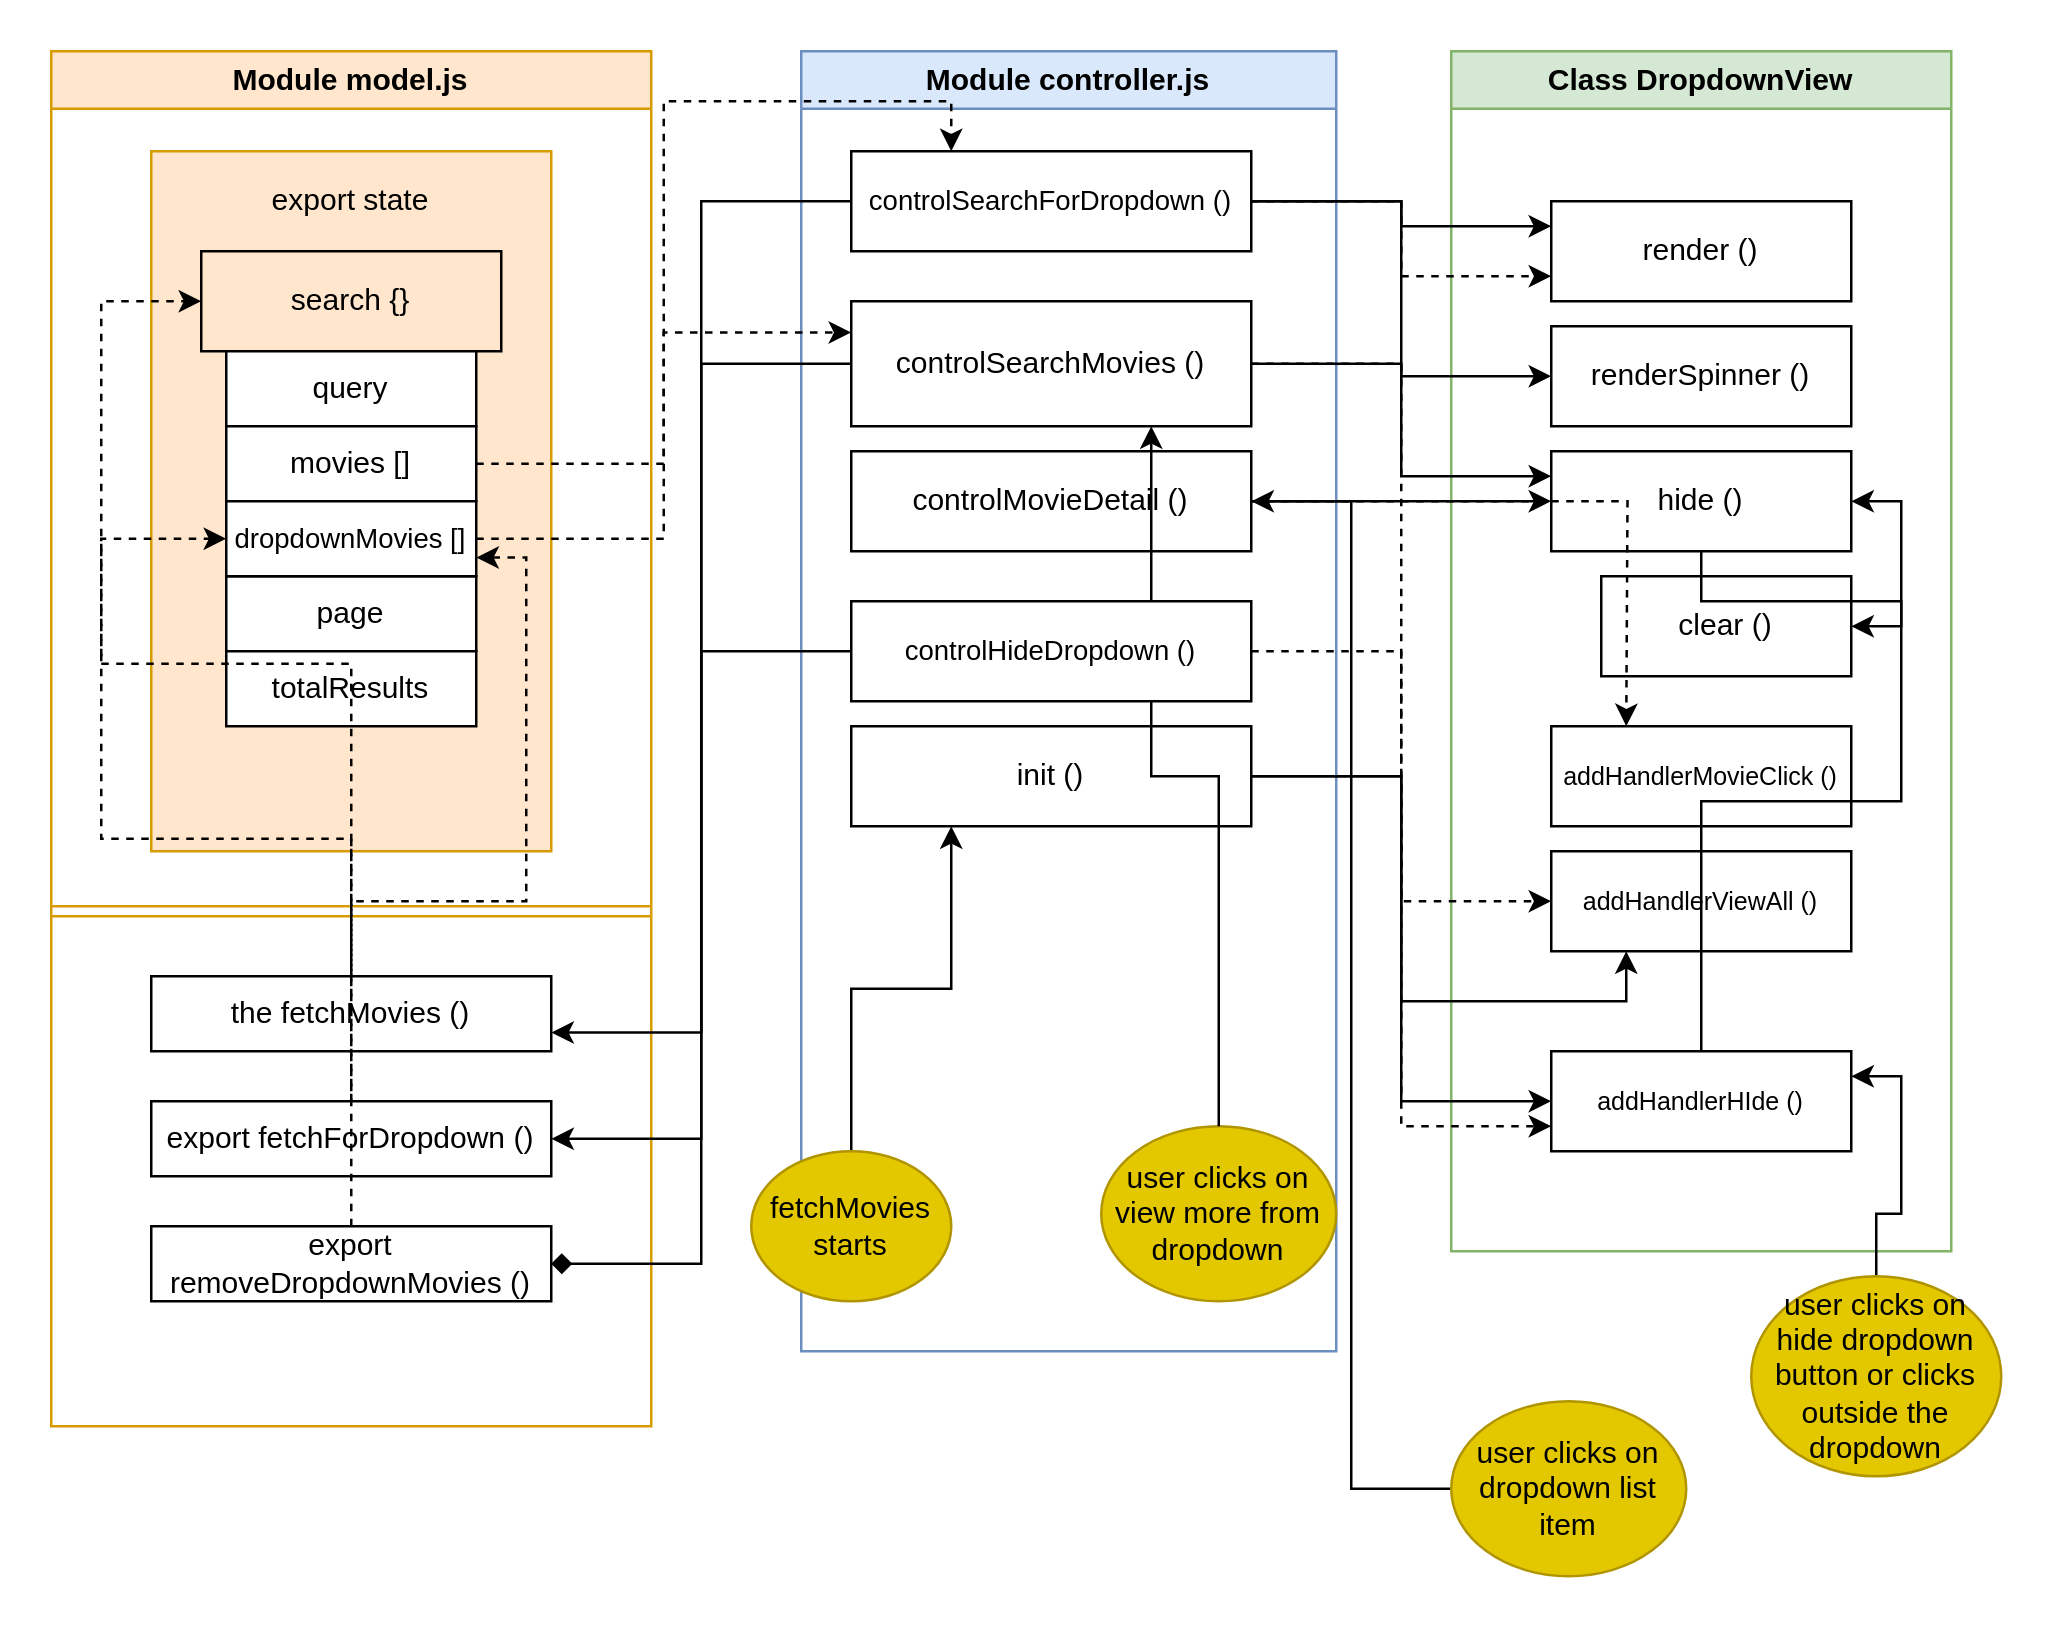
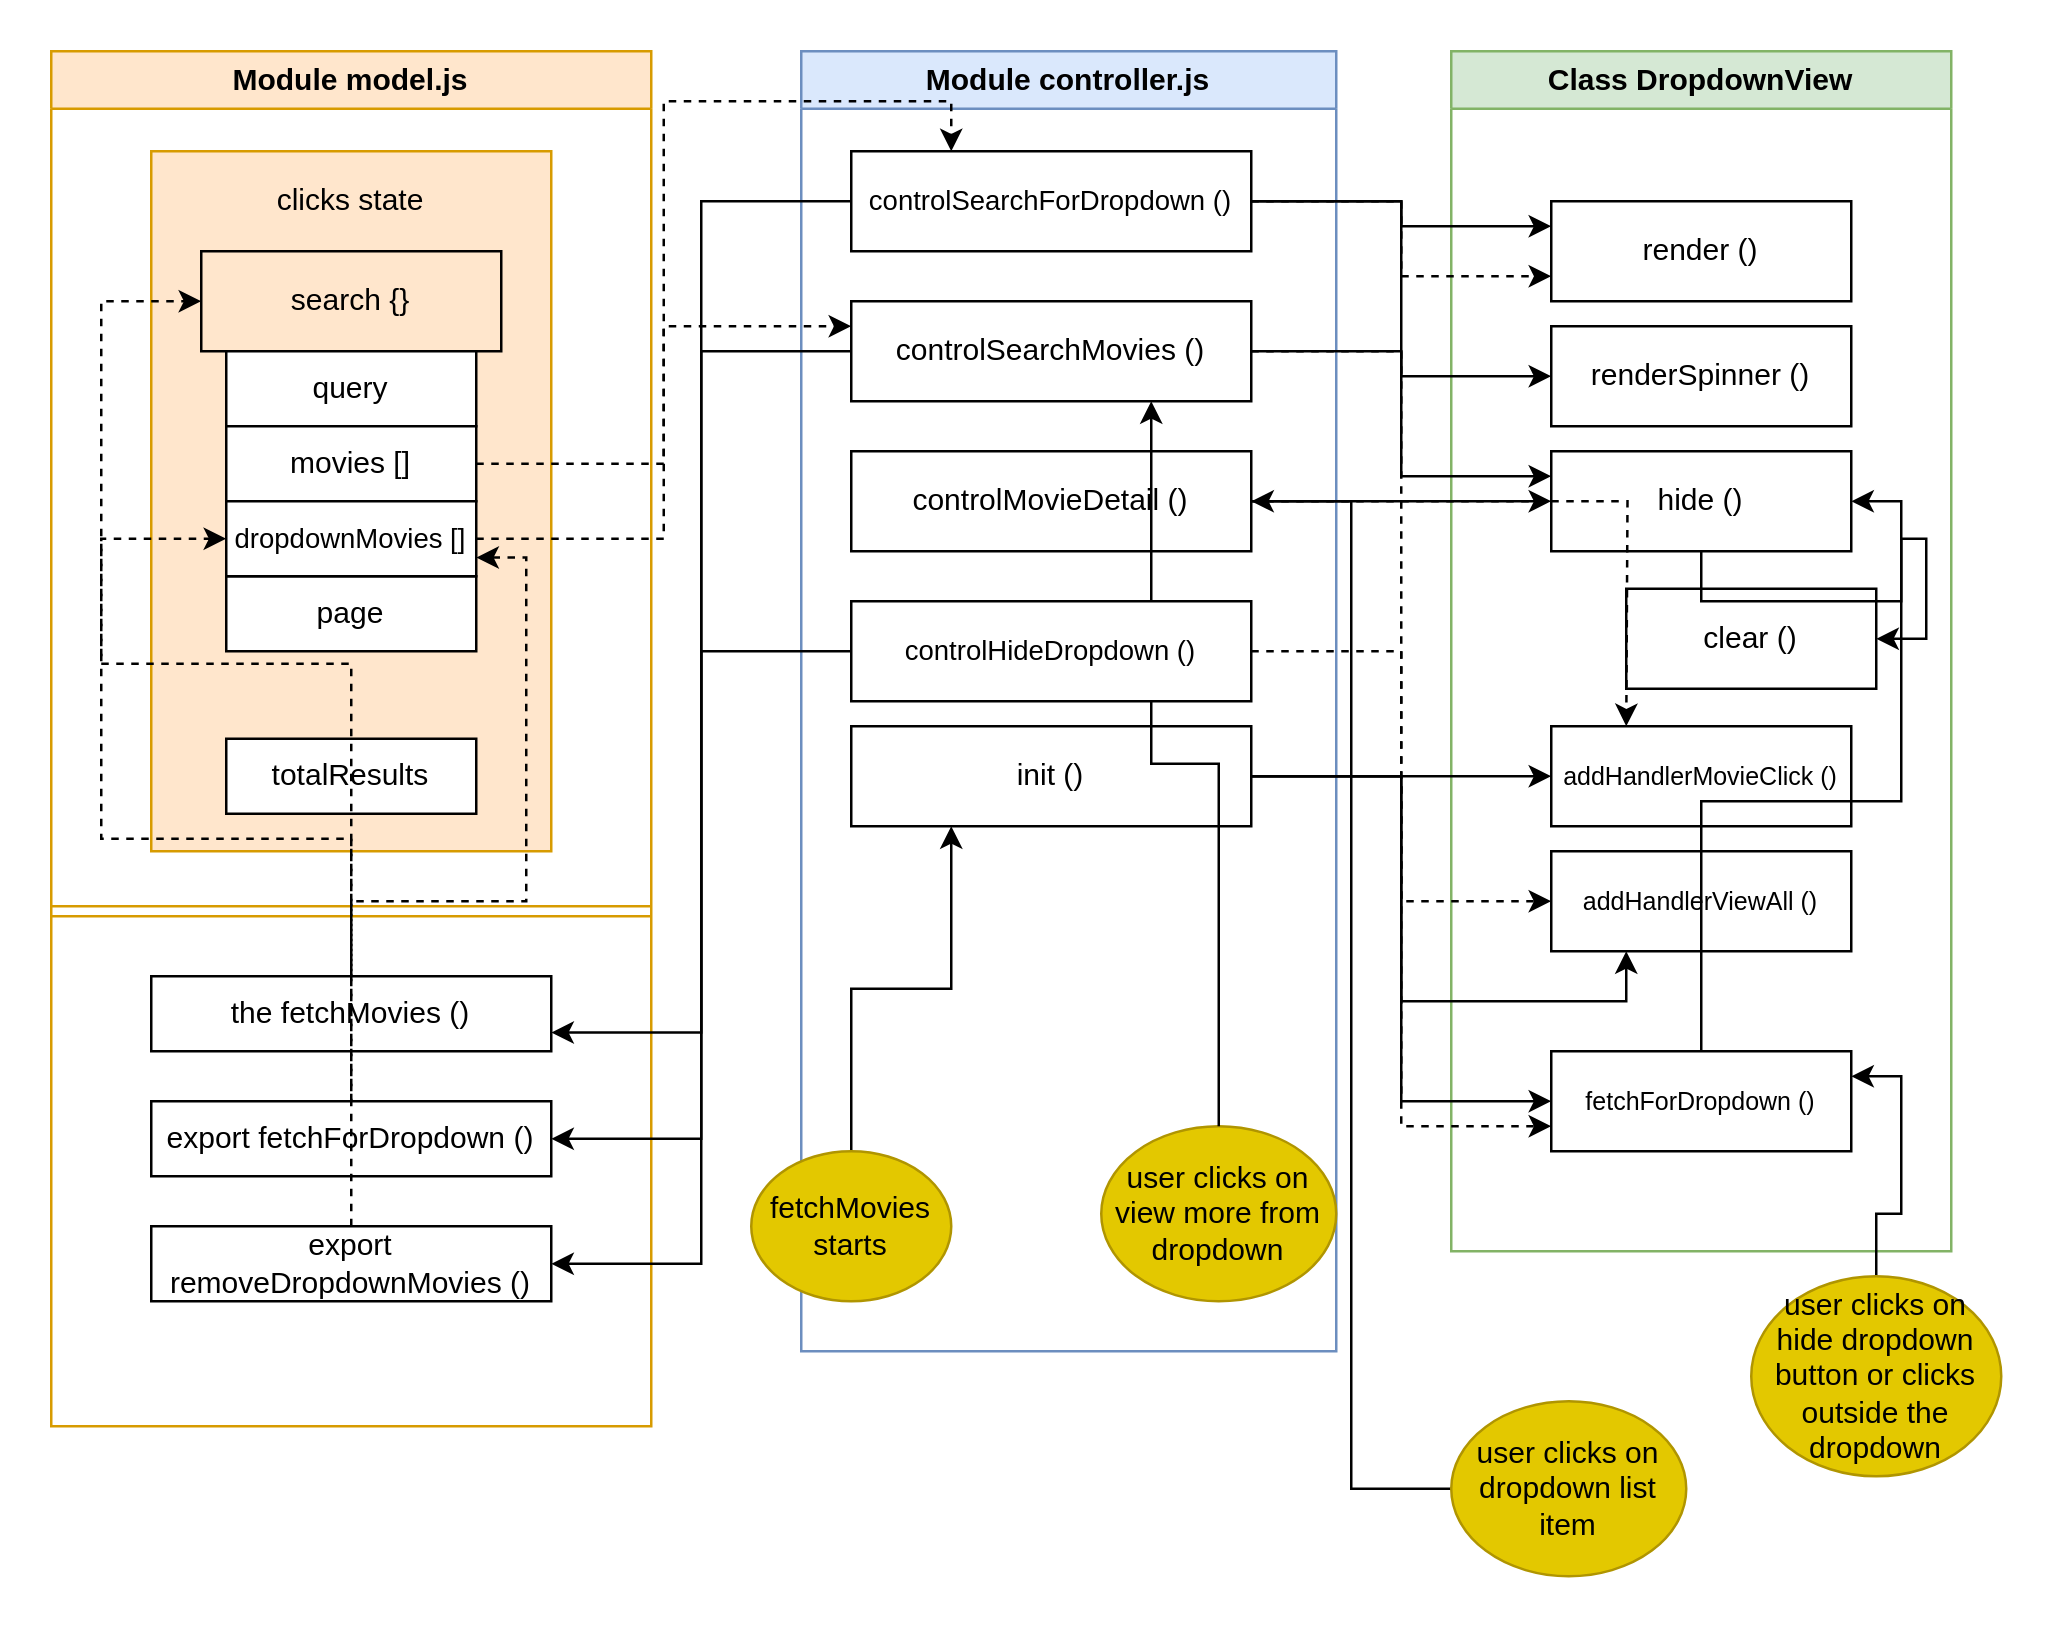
(351, 201) -> (351, 201)
(1051, 364) -> (1051, 351)
(1726, 626) -> (1751, 639)
(351, 689) -> (351, 776)
none -> (1495, 776)
(1701, 1101) -> (1701, 1101)
(572, 1264) -> (570, 1264)
